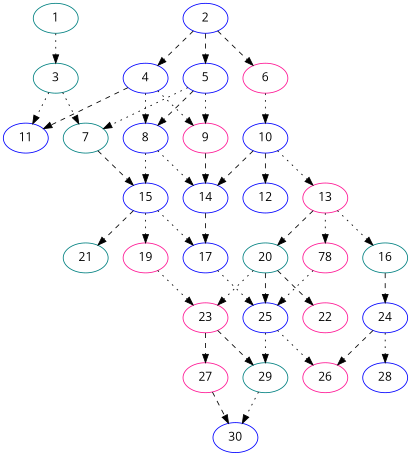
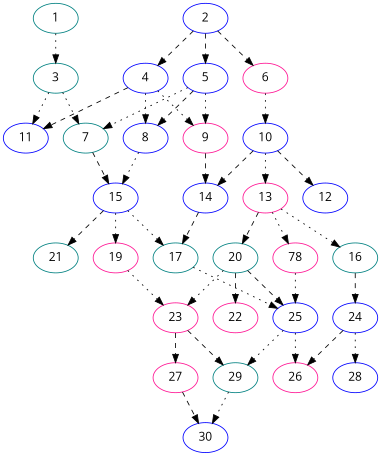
(172, 165) -> none
(205, 258) -> (176, 258)
